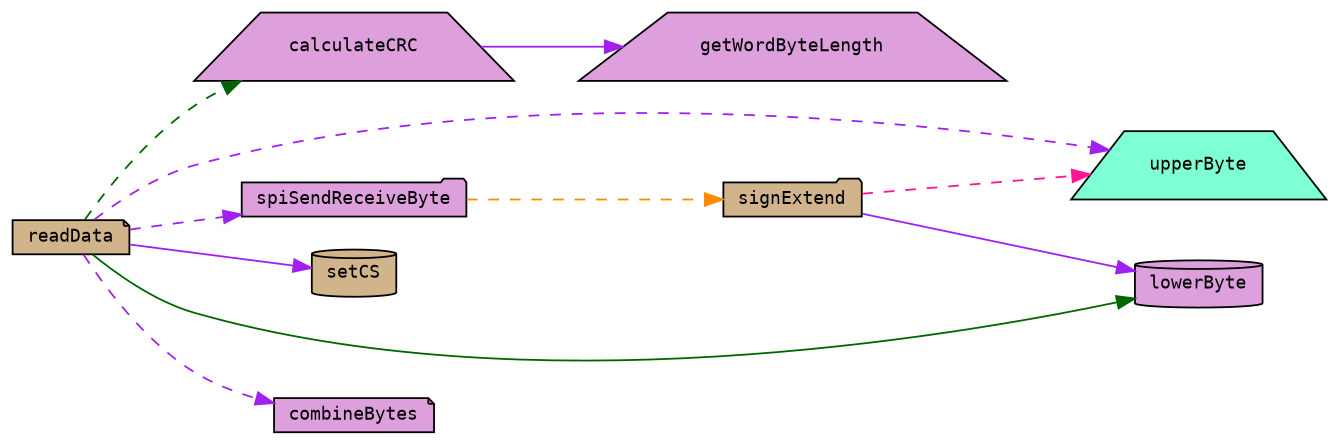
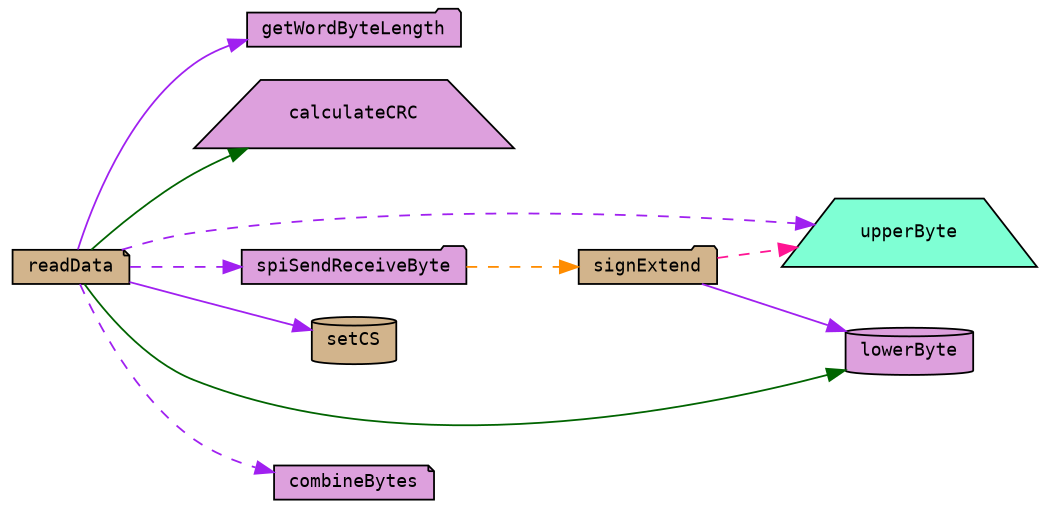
(543, 47) -> (133, 131)
(793, 47) -> (354, 30)
(147, 146) -> (157, 197)
